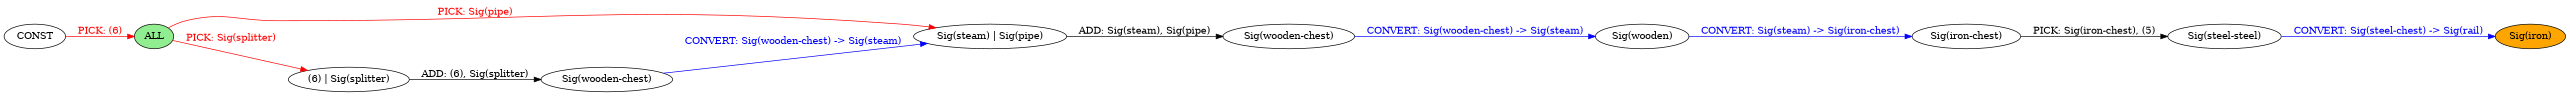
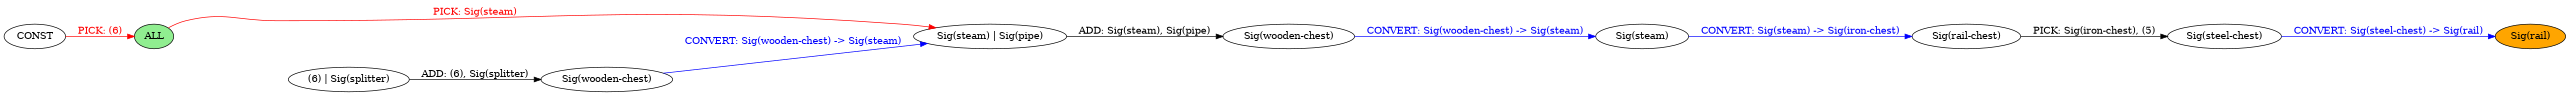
(475, 12) -> (475, 12)
(1642, 36) -> (1642, 36)
(1966, 36) -> (1966, 36)
(2224, 36) -> (2224, 36)
(2530, 36) -> (2530, 36)
(237, 55) -> none
